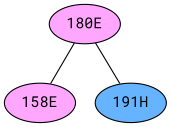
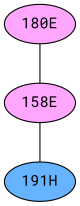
(108, 63) -> (40, 142)
